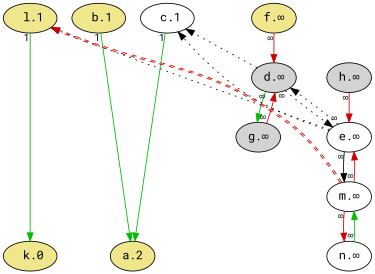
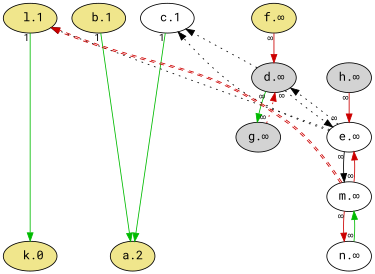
(269, 116) -> (269, 116)
